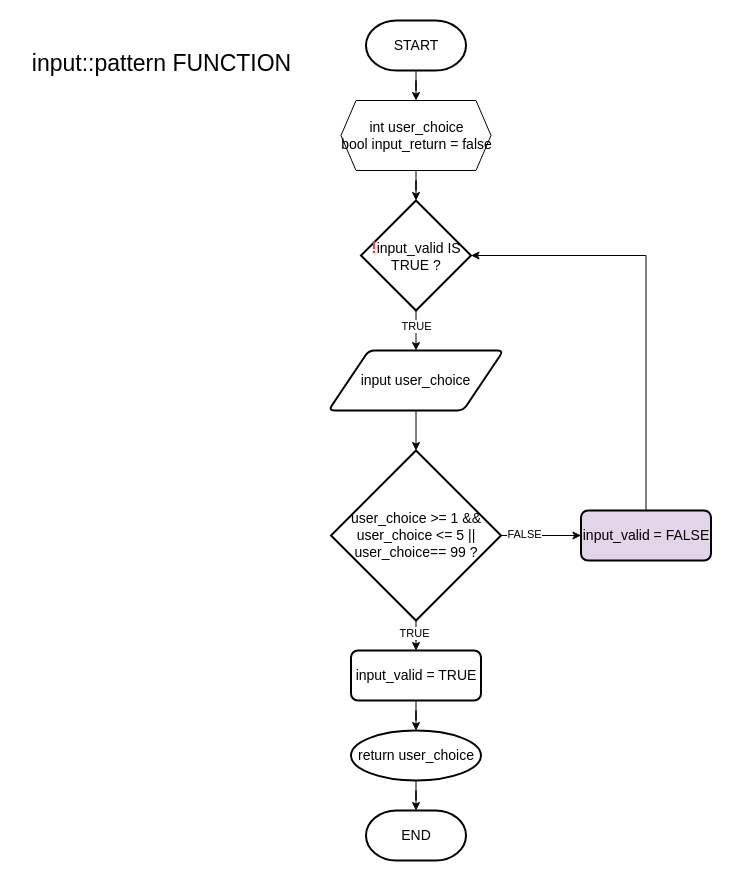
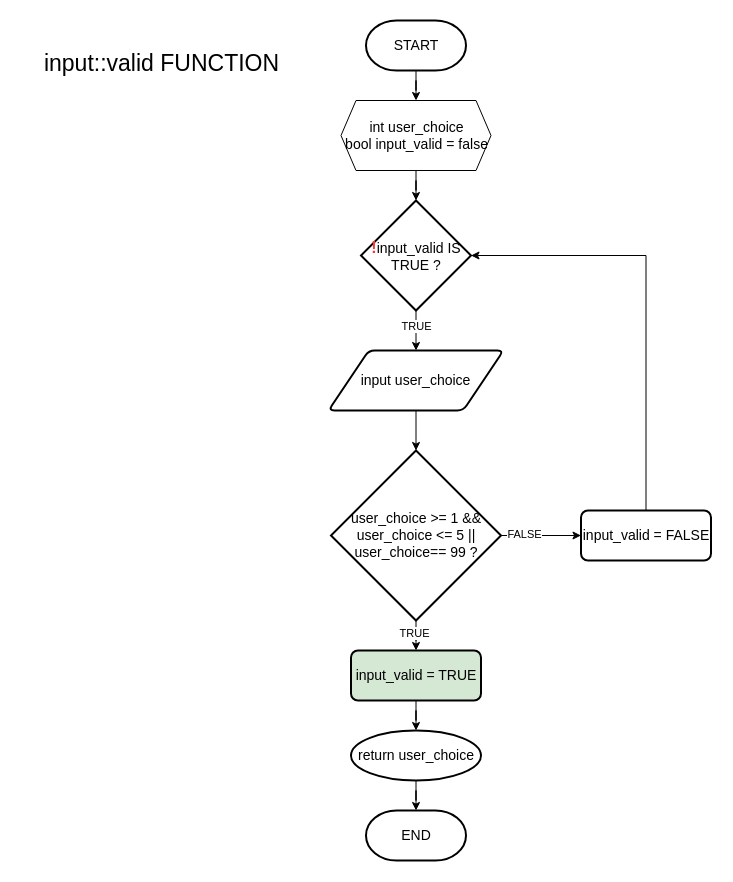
(162, 64) -> (162, 64)
(417, 136) -> (417, 136)
(646, 536) -> (646, 536)
(416, 676) -> (416, 676)
